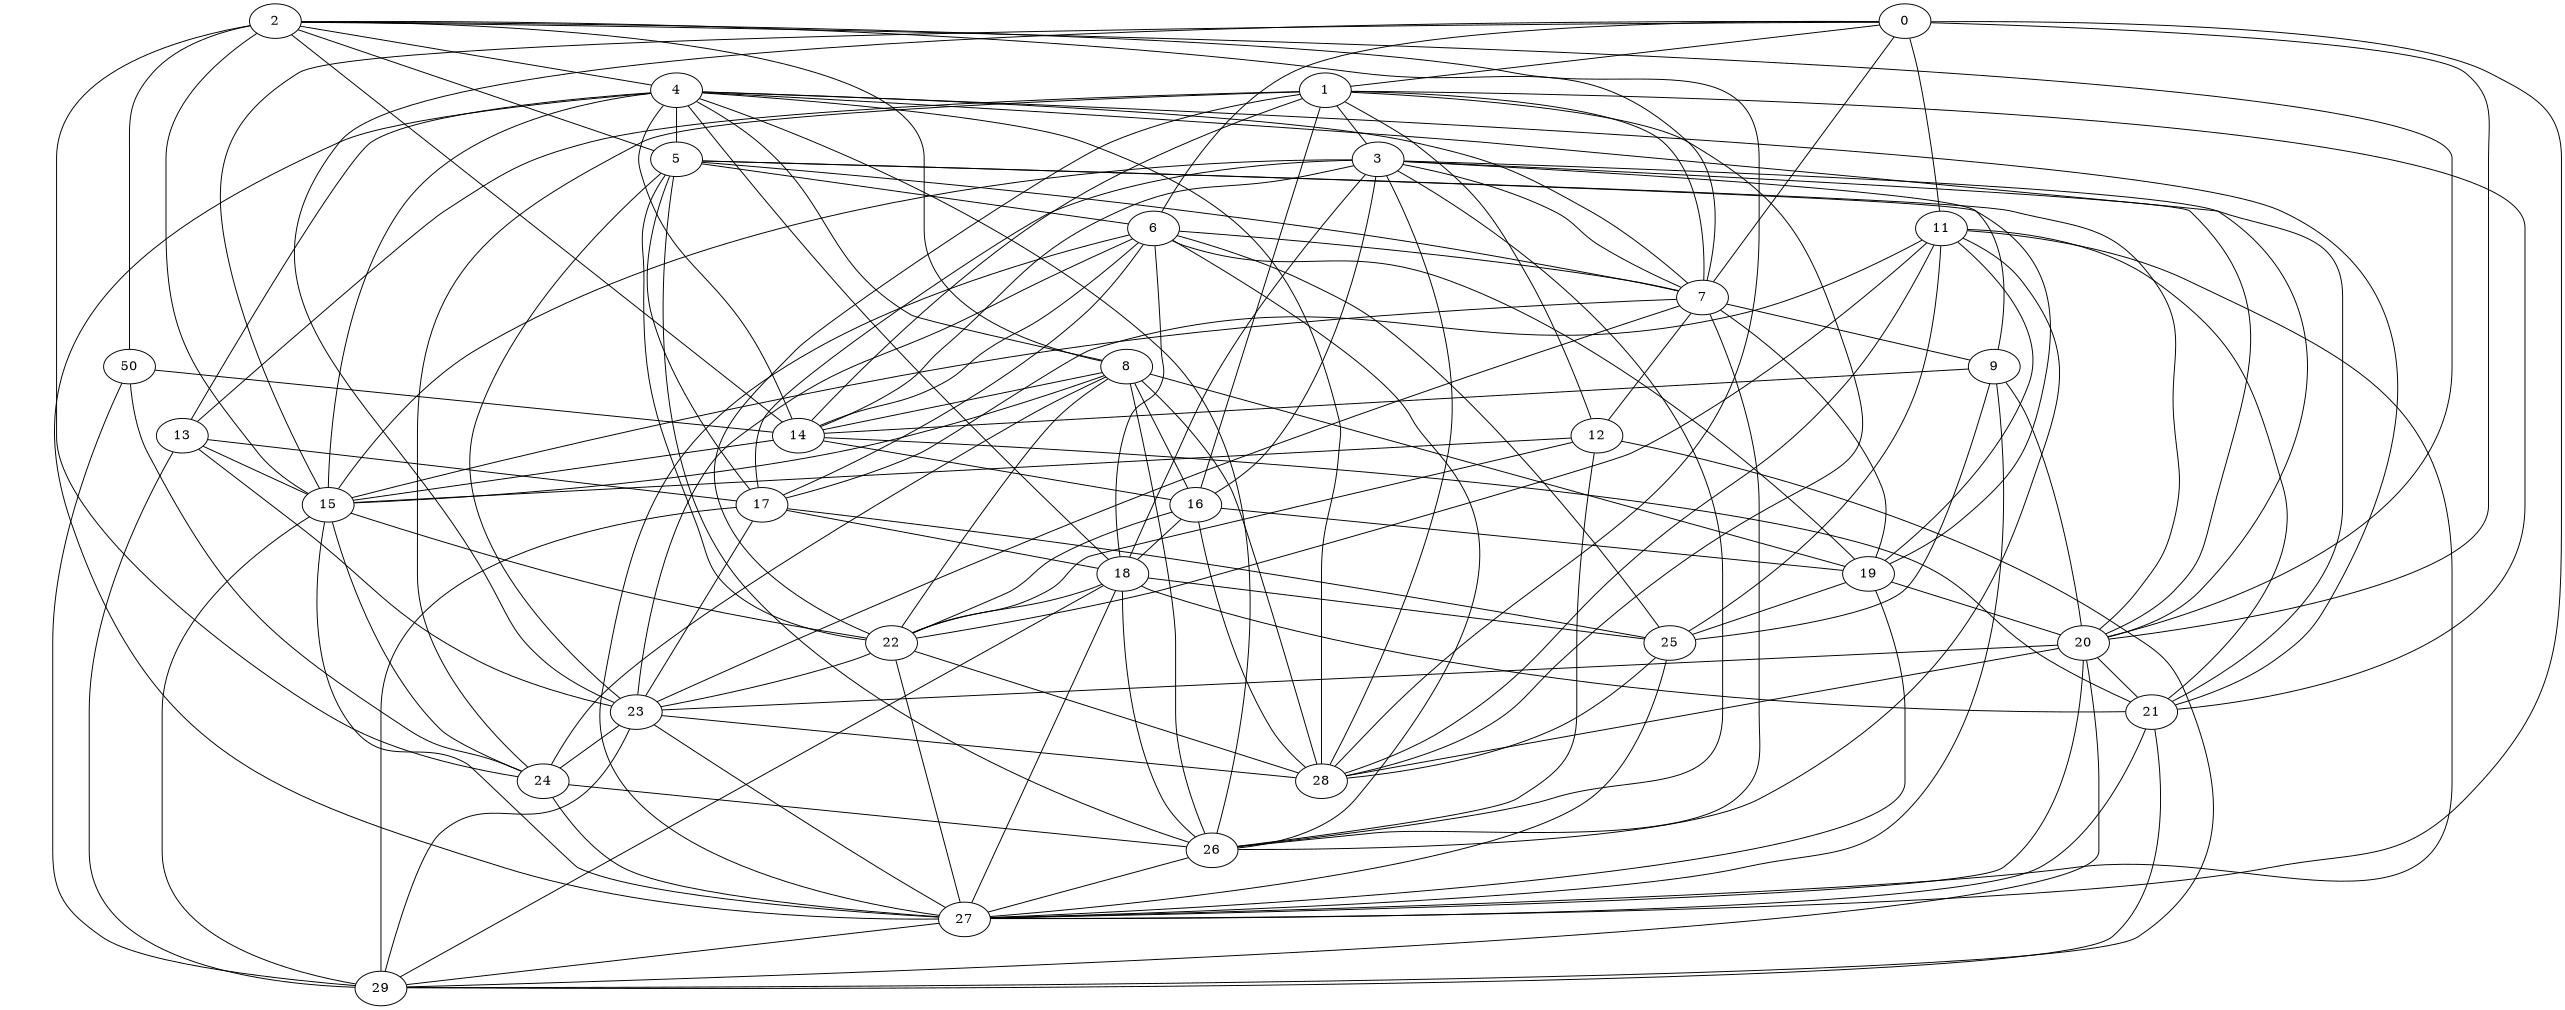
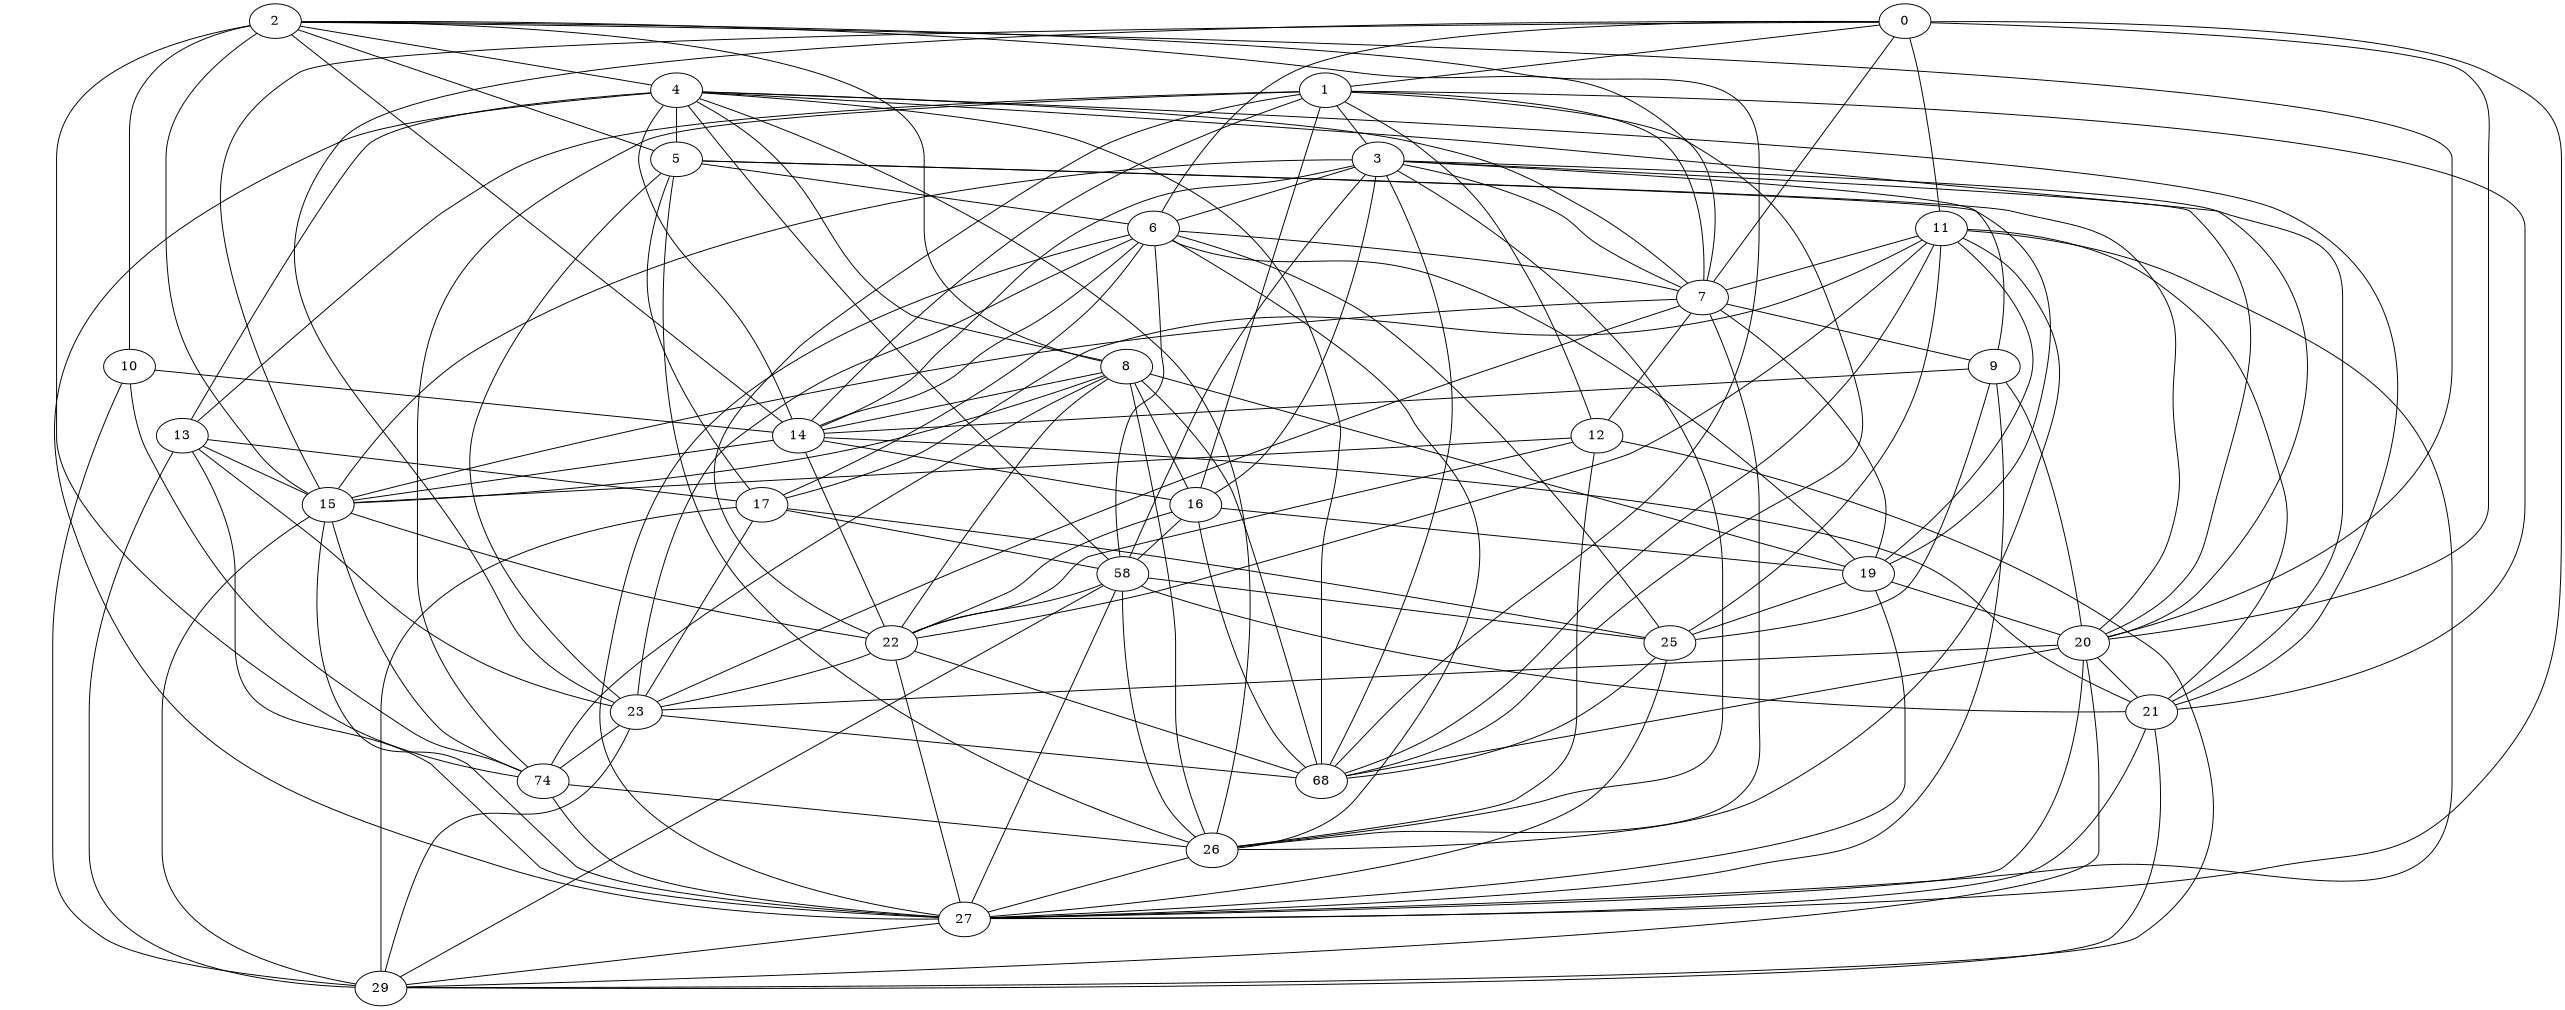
(399, 212) -> none
(1192, 212) -> (1822, 263)
(985, 252) -> (1266, 194)
(130, 367) -> (130, 367)
(666, 444) -> (845, 539)
(1123, 574) -> (1123, 574)
(543, 781) -> (543, 781)
(1322, 781) -> (1322, 781)
(799, 818) -> (468, 799)
